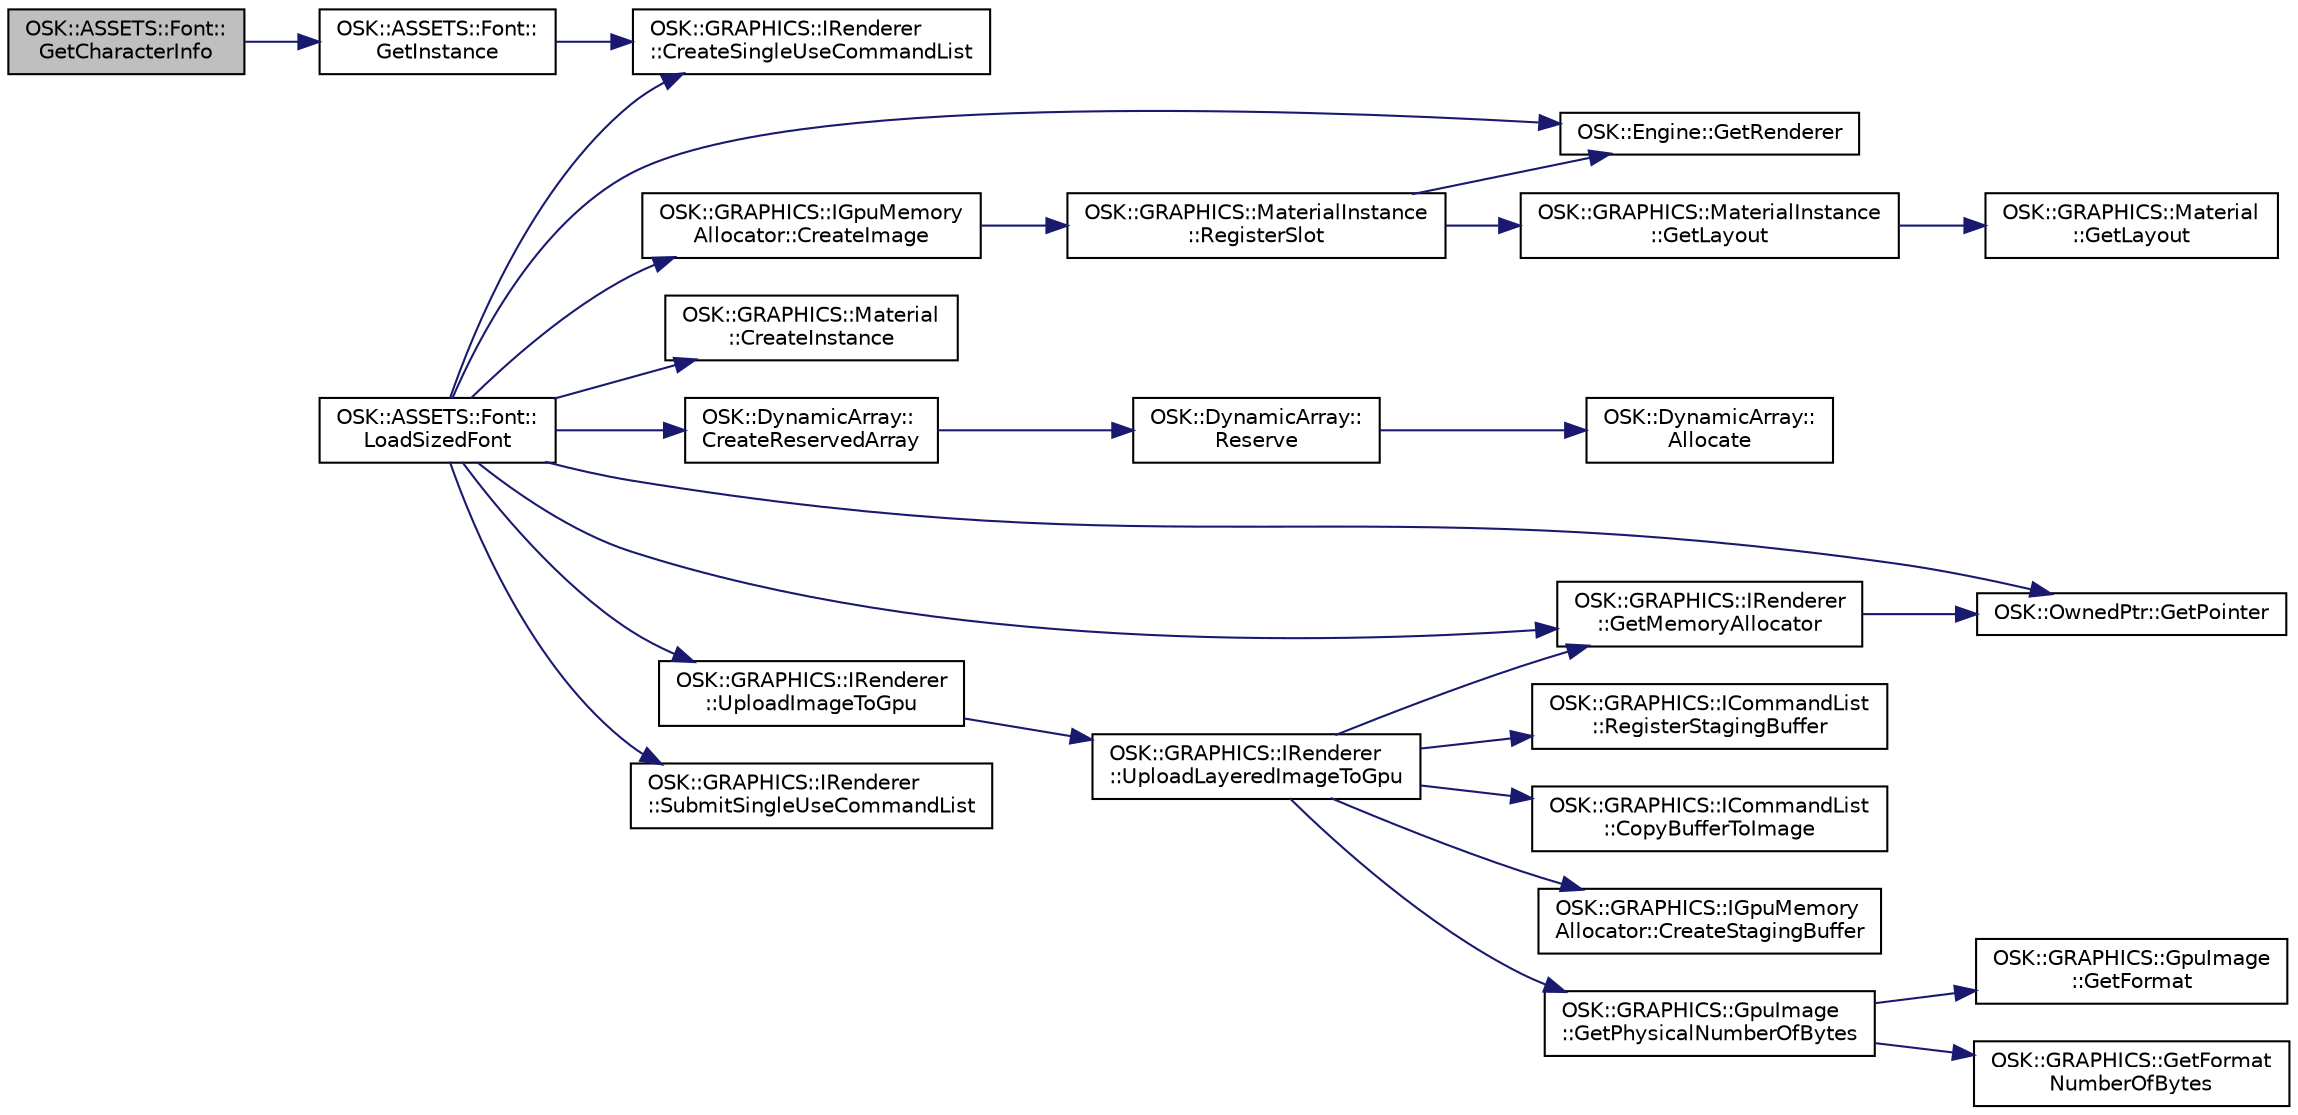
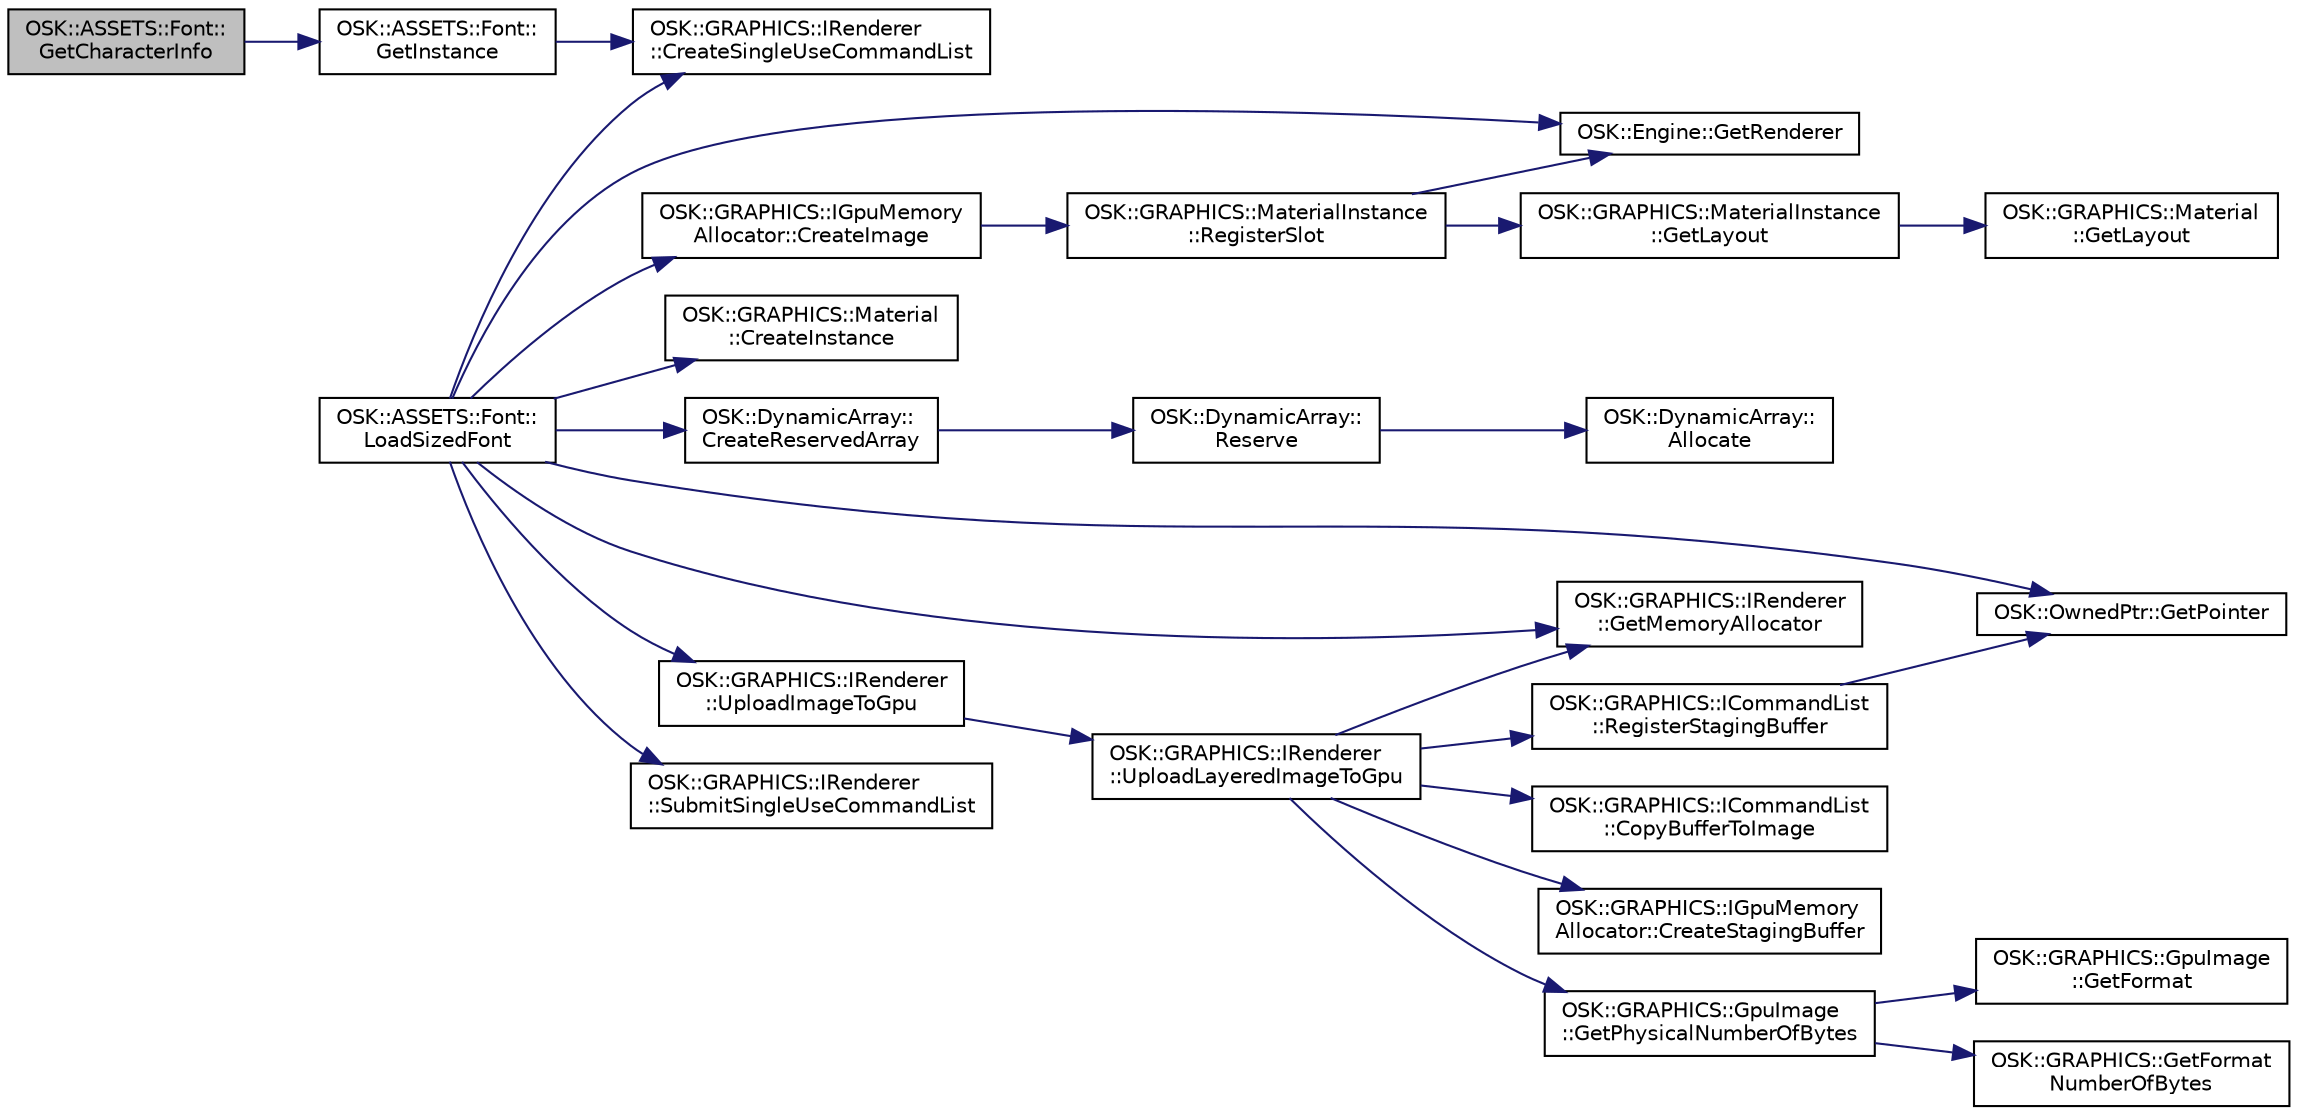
(1909, 614) -> (1934, 662)
